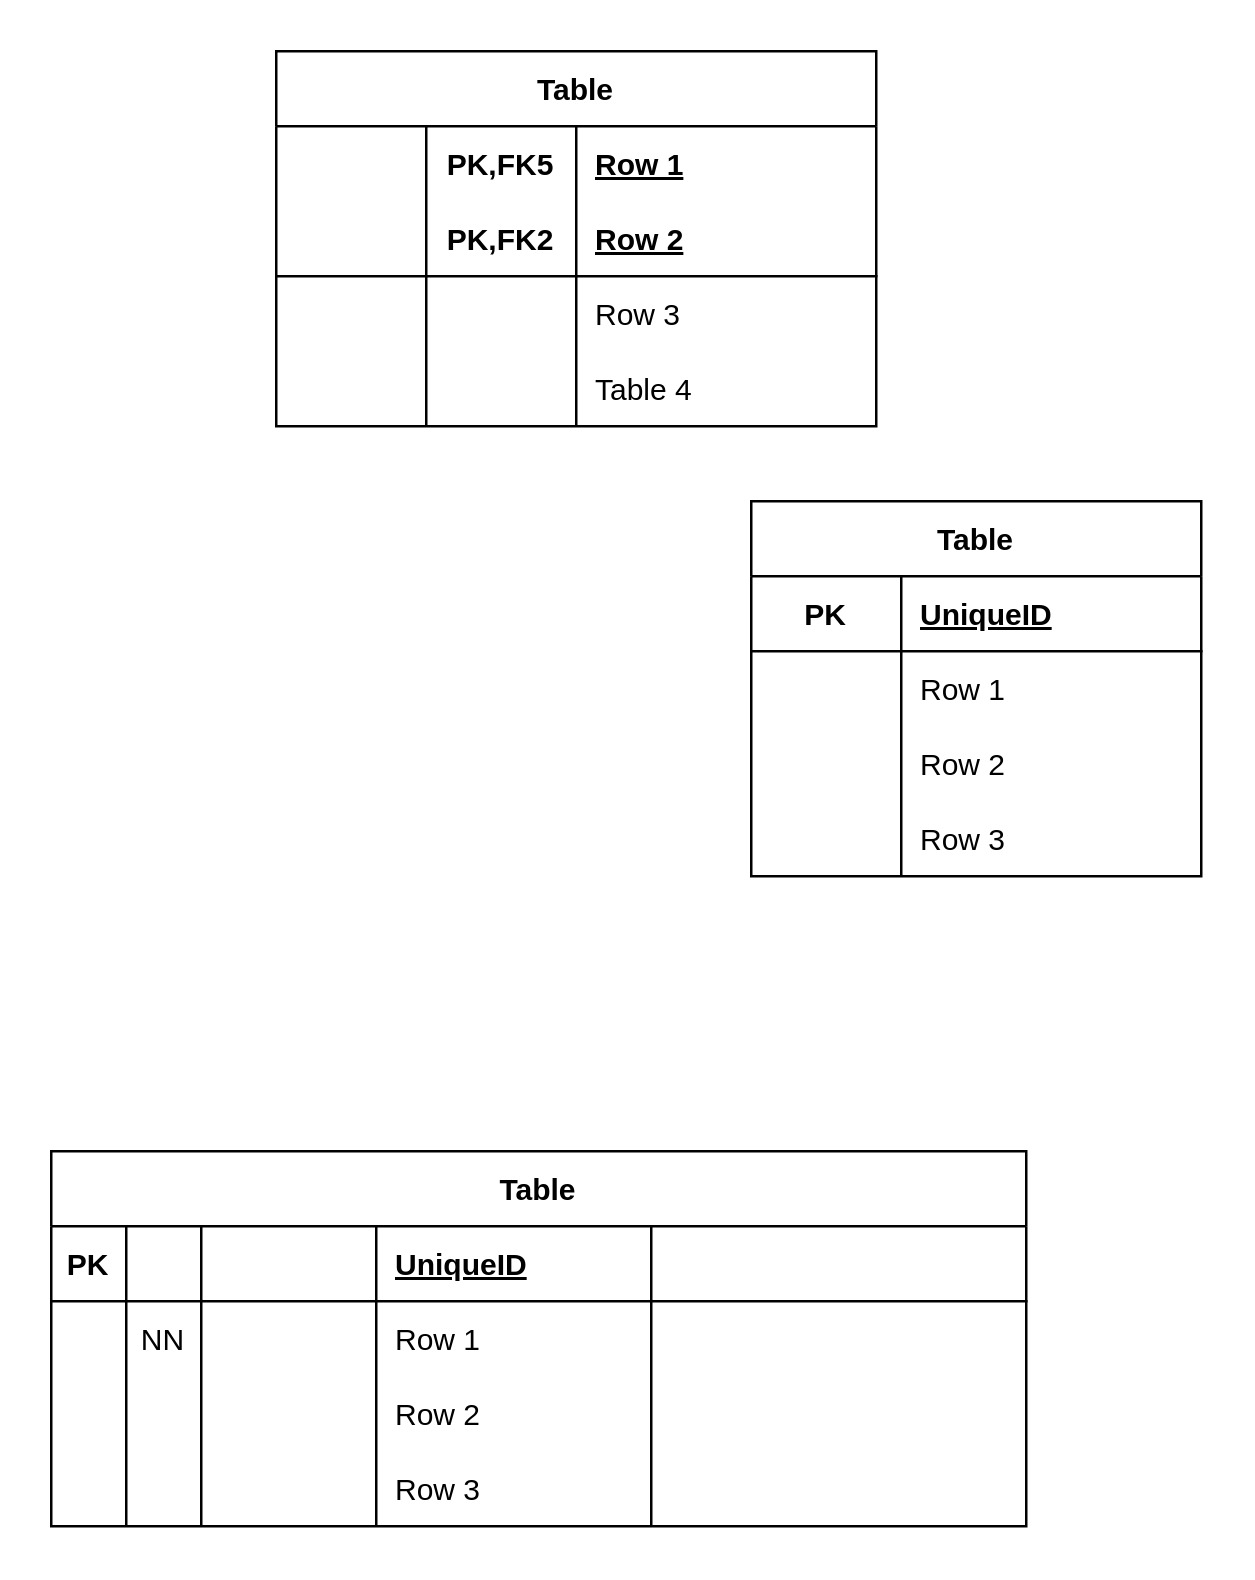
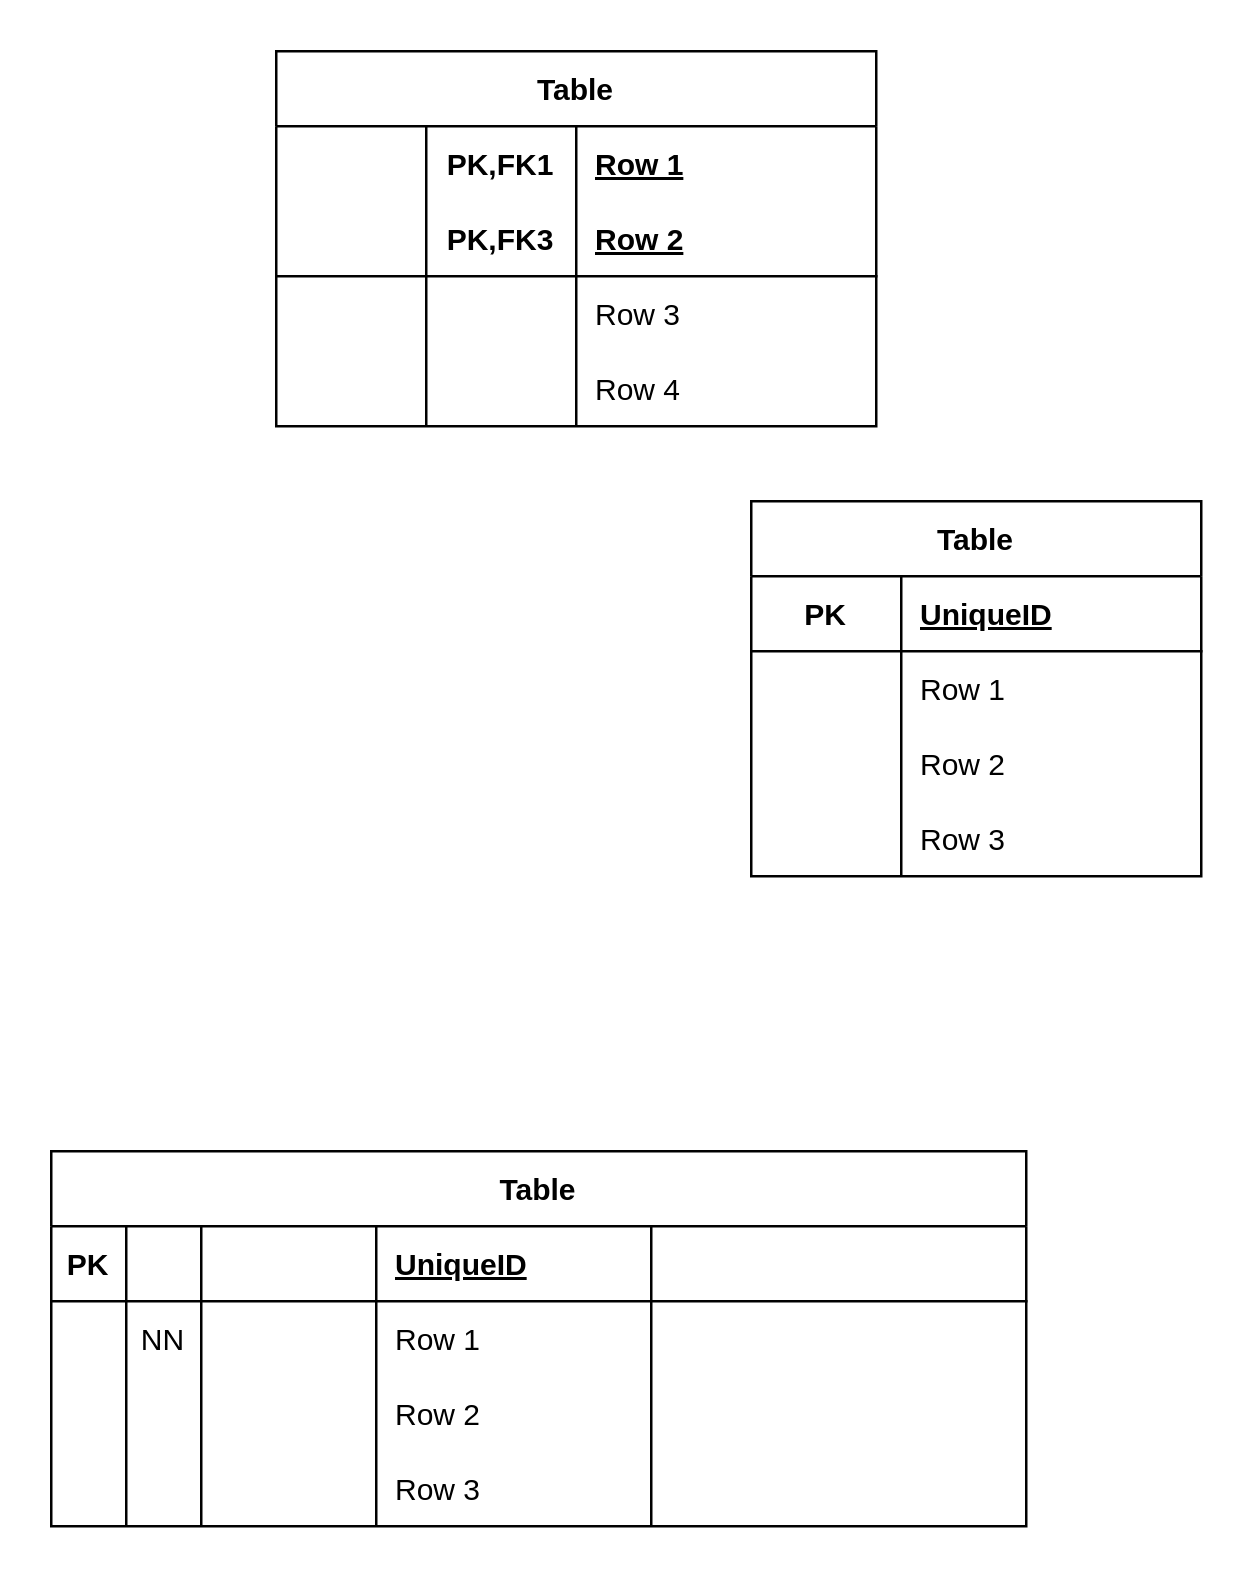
(500, 165) -> (500, 165)
(500, 240) -> (500, 240)
(646, 390) -> (633, 390)
